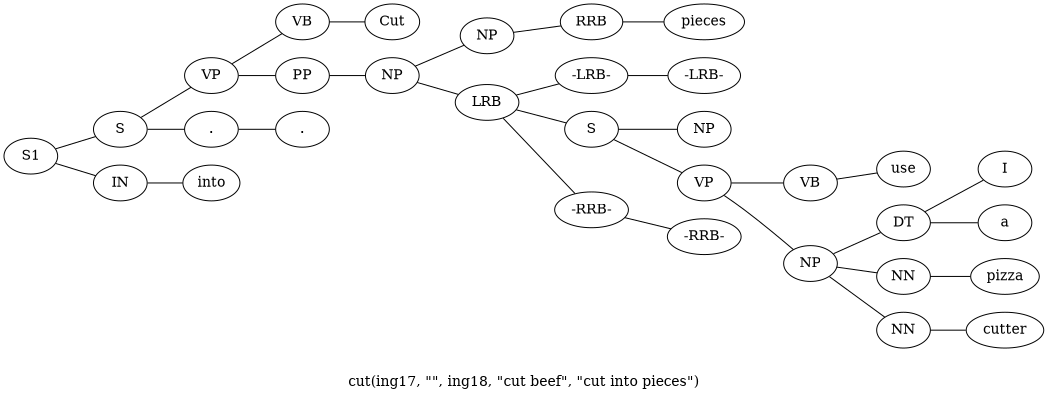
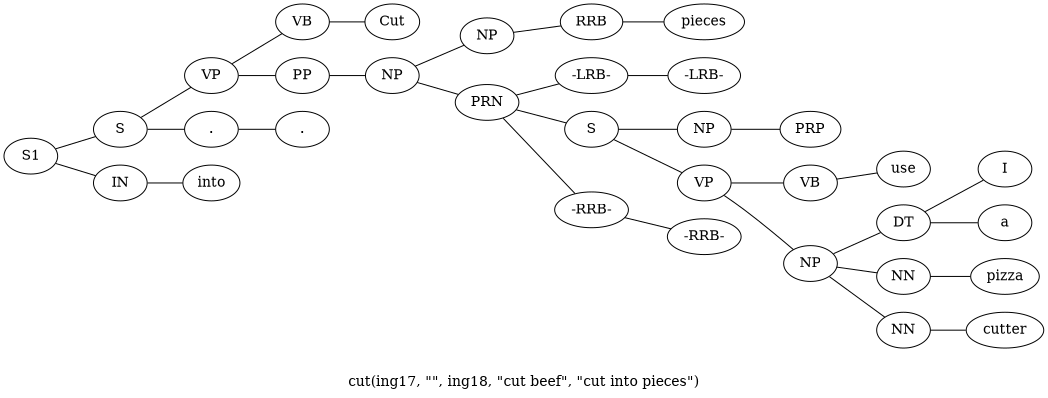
(487, 102) -> (487, 102)
none -> (810, 129)
